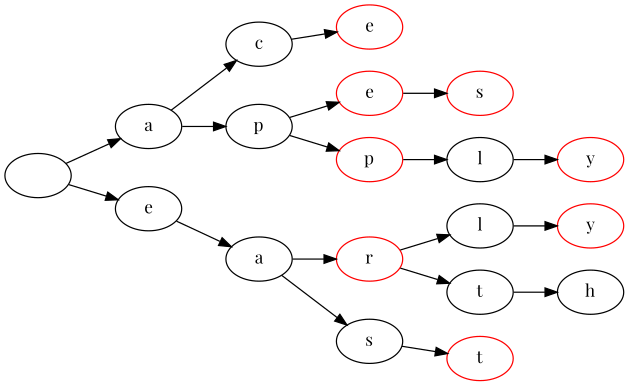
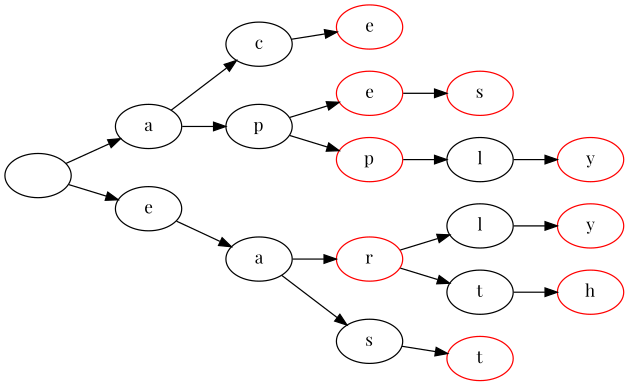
(591, 292) -> (591, 292)
